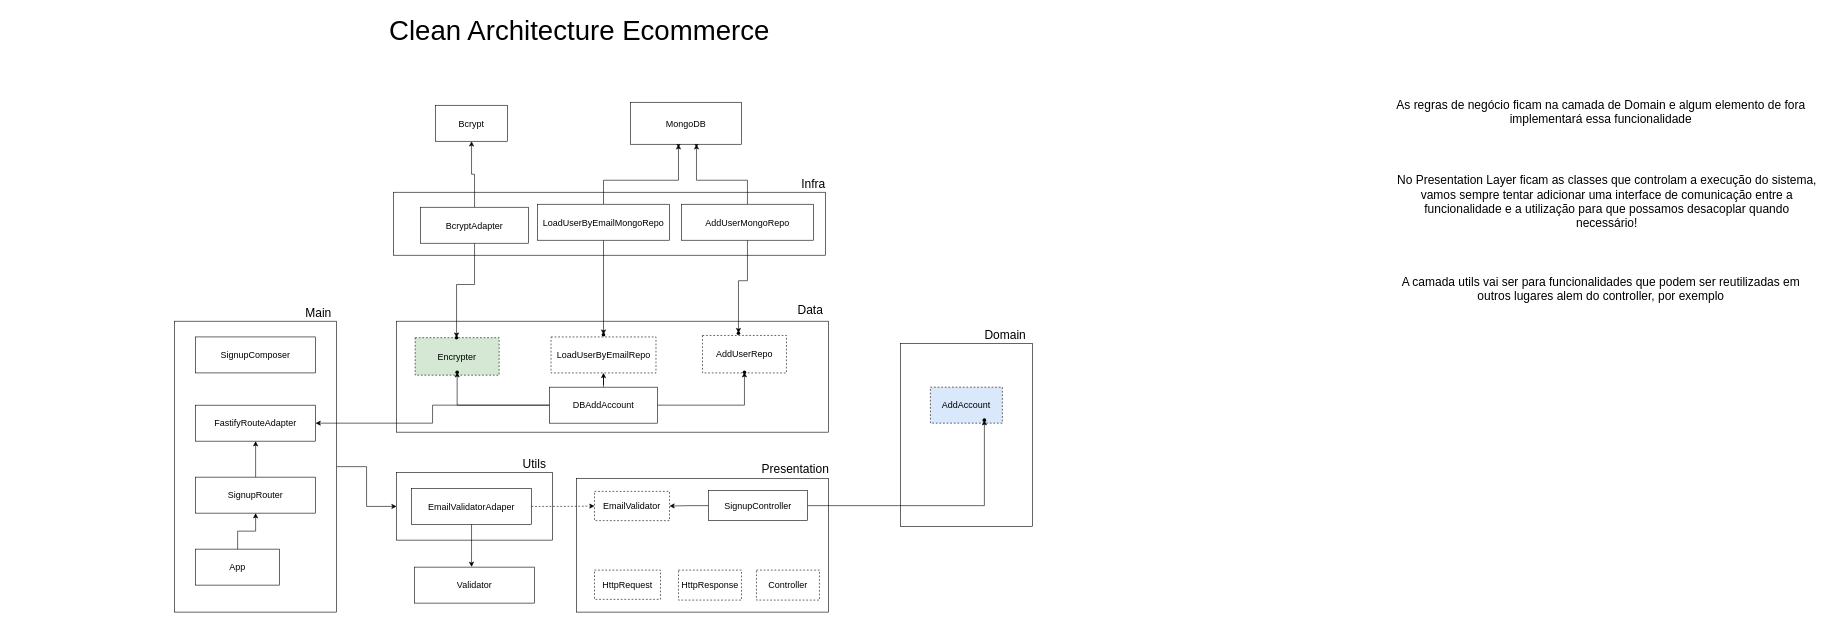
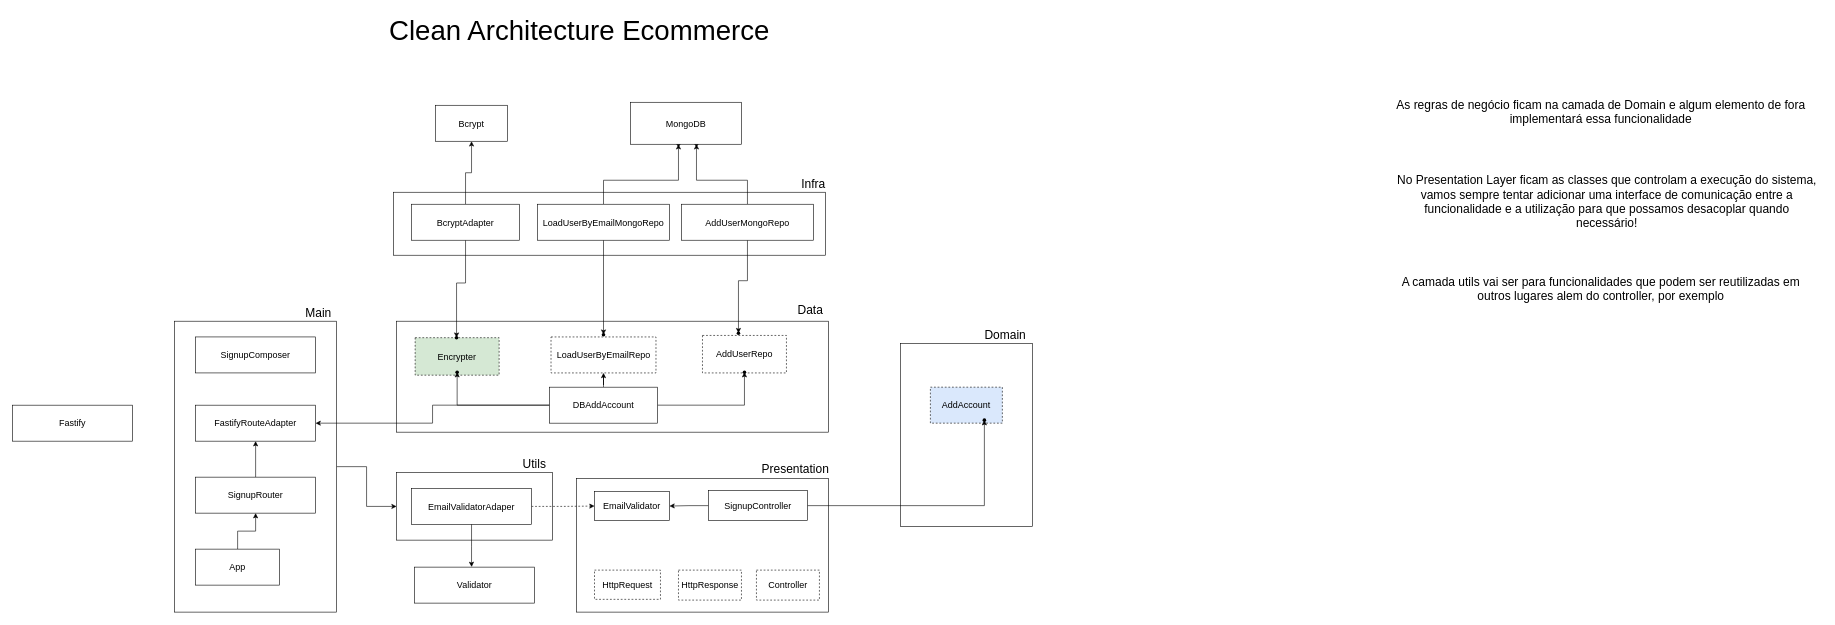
(474, 225) -> (465, 222)
none -> (72, 423)
(632, 506) -> (632, 506)
